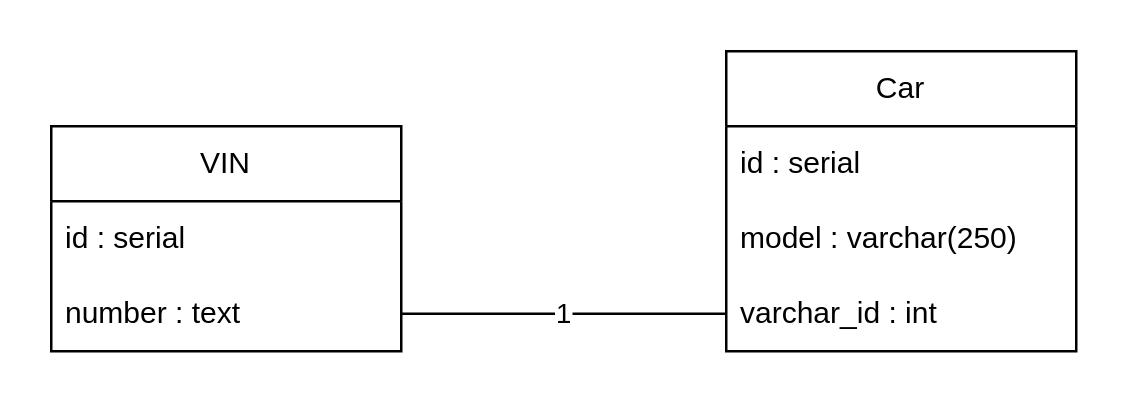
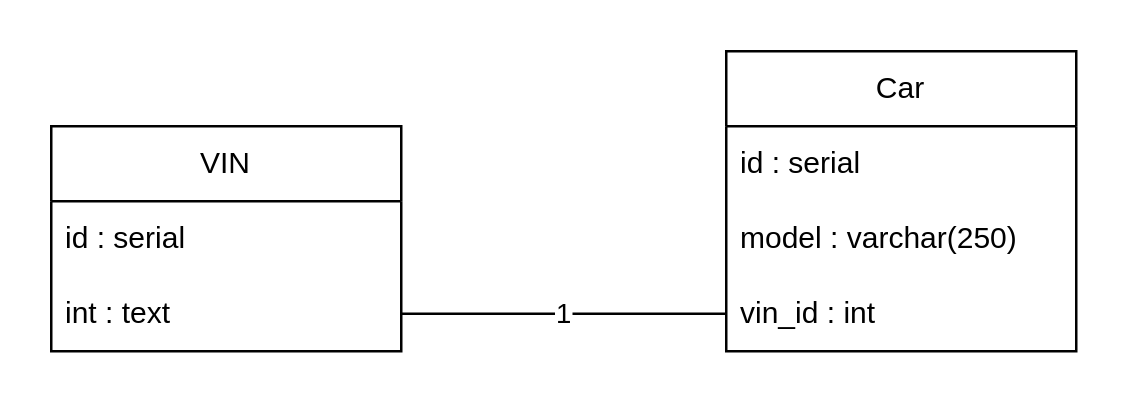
(164, 314) -> (135, 314)
(856, 314) -> (819, 314)
